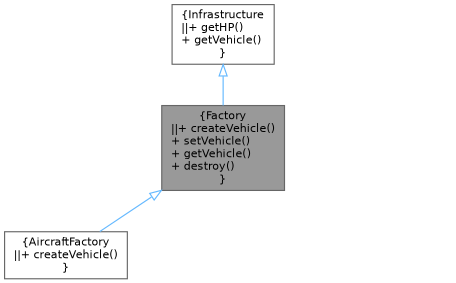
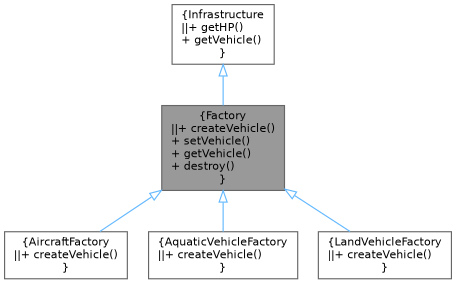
none -> (223, 255)
none -> (385, 255)
